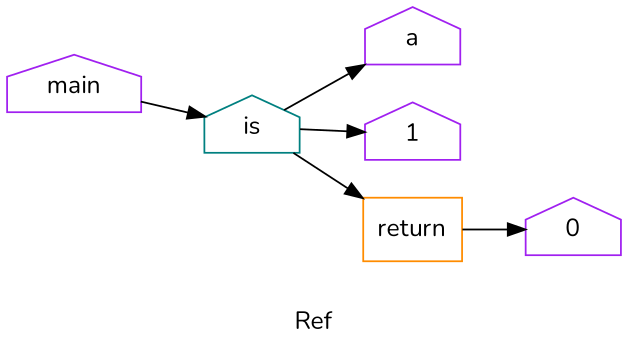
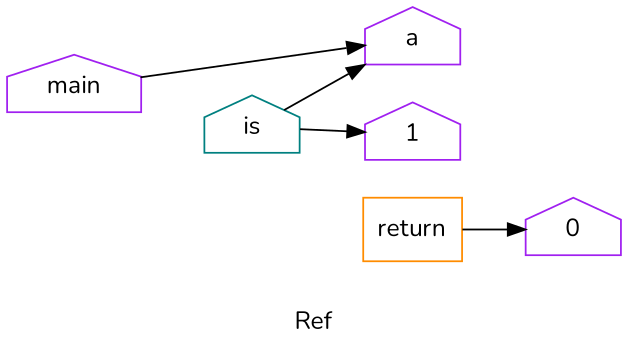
(164, 107) -> (244, 63)
(321, 171) -> none
